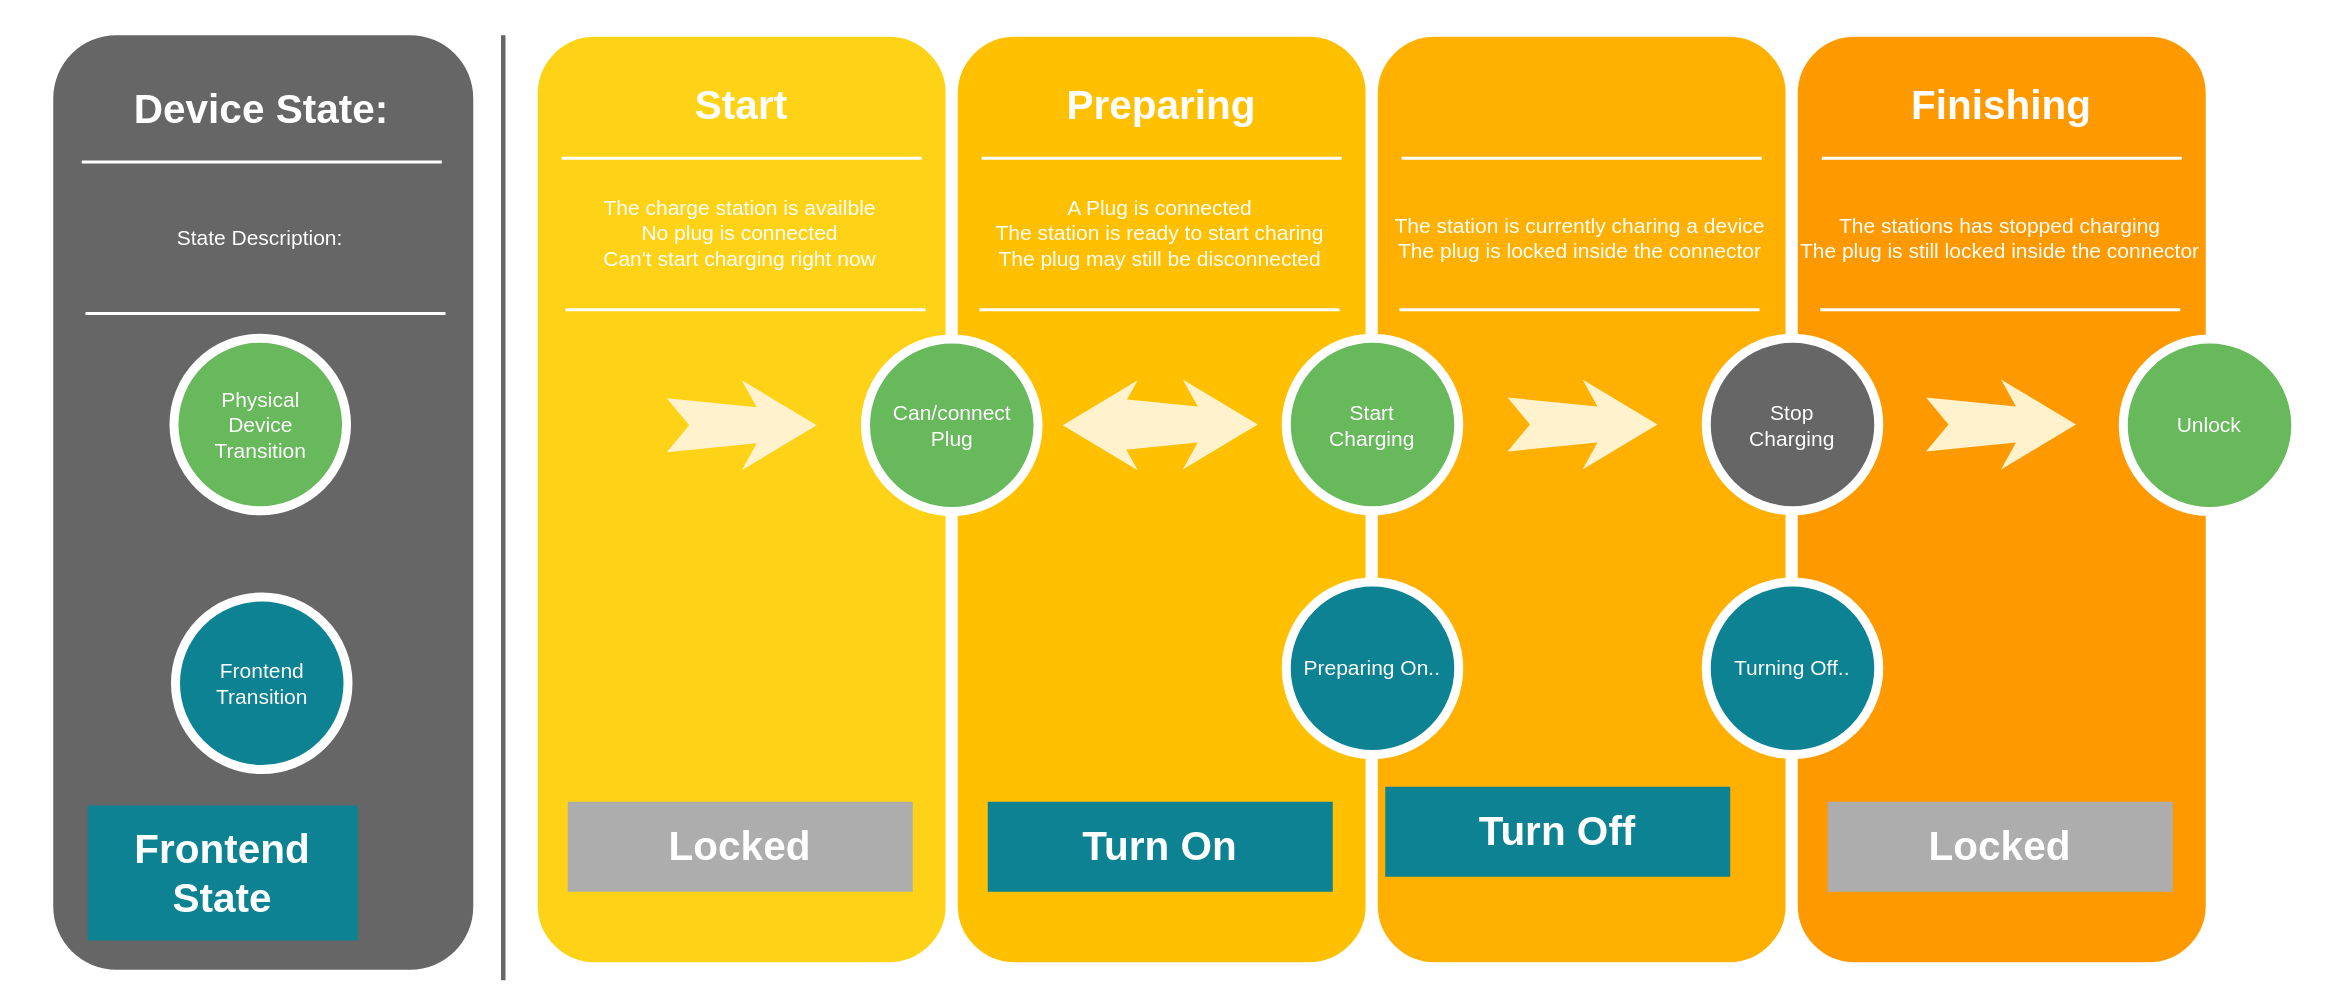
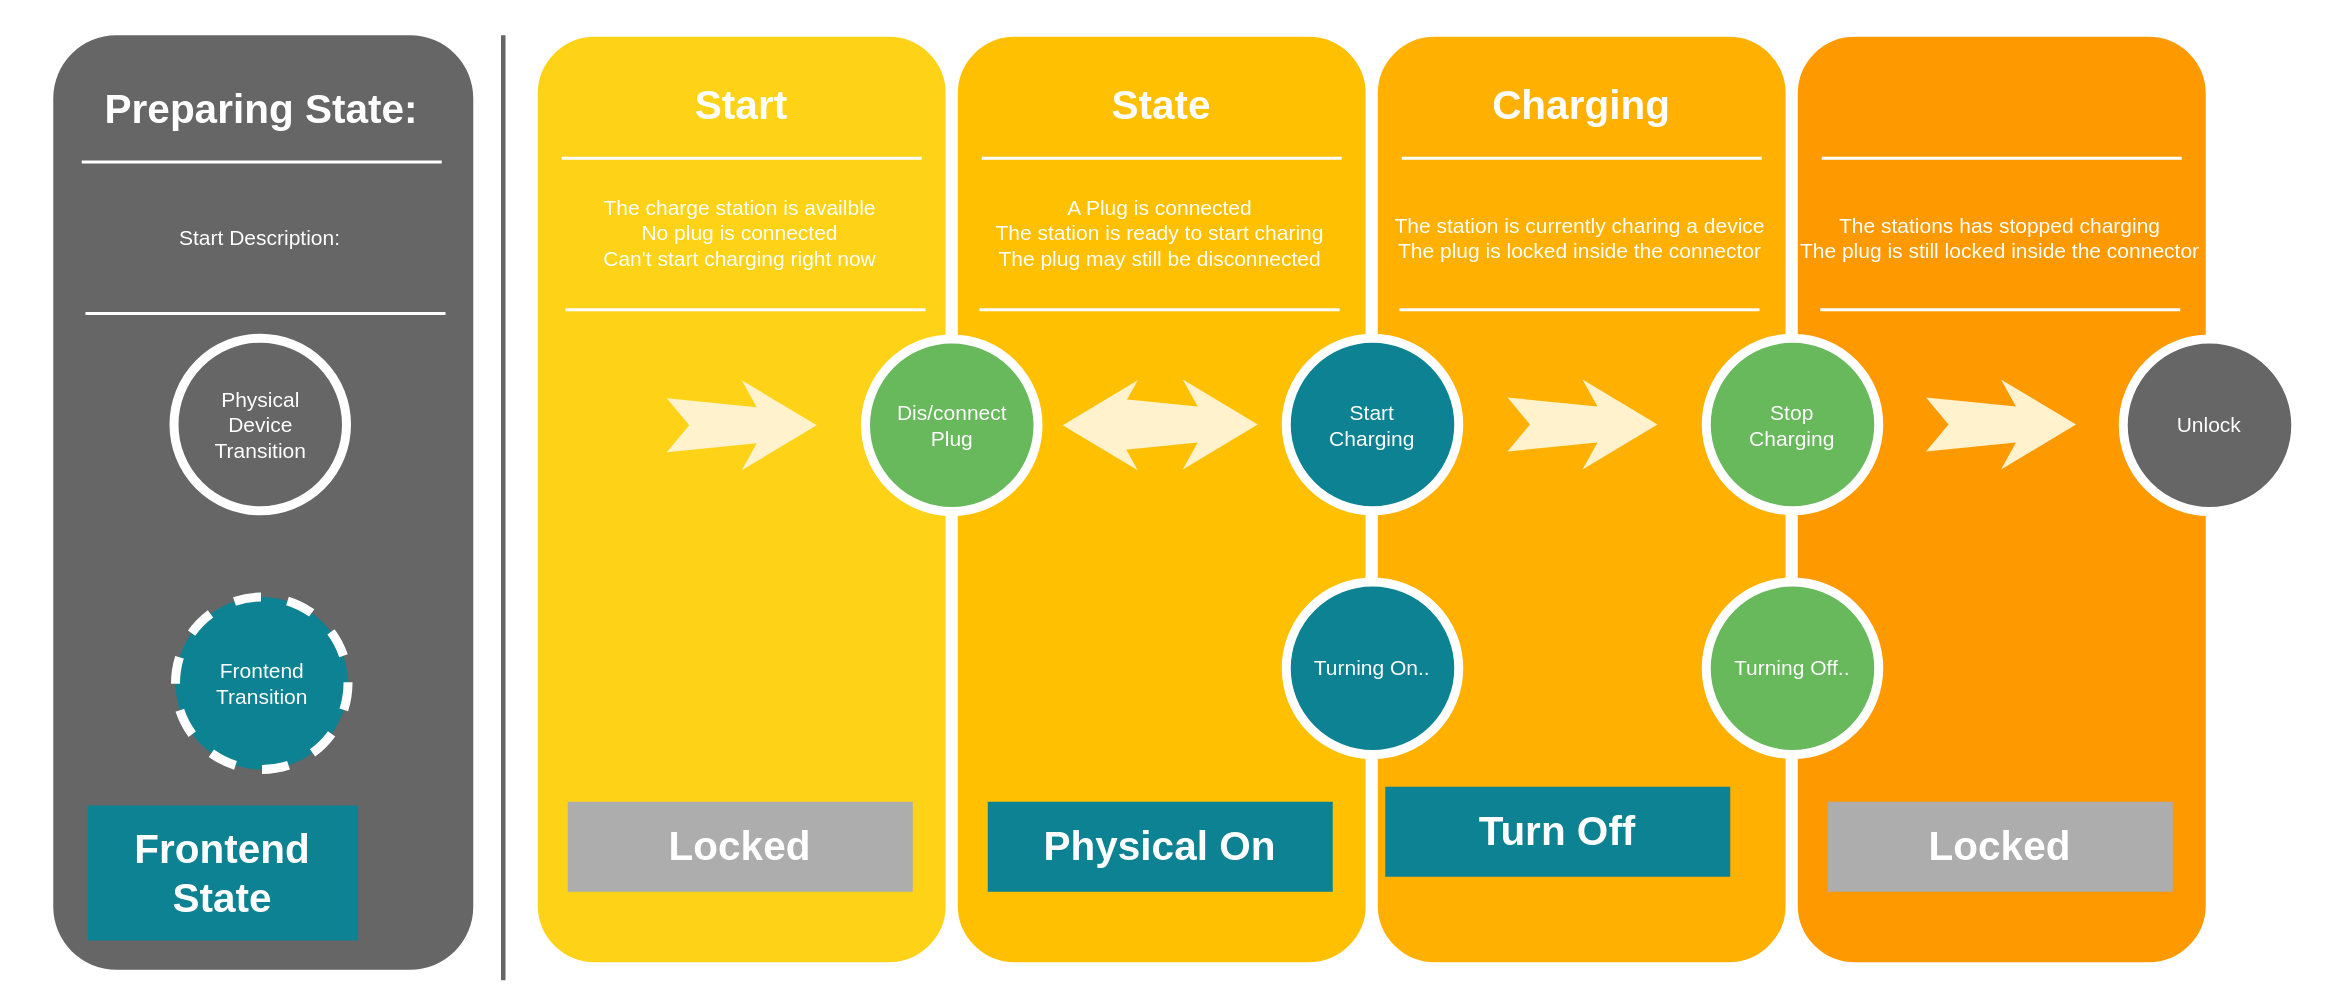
(1162, 106) -> (1162, 106)
none -> (1582, 106)
(2002, 106) -> none
(262, 110) -> (262, 110)
(260, 238) -> (260, 238)
(260, 425) -> (260, 425)
(953, 425) -> (953, 425)
(1373, 425) -> (1373, 425)
(1793, 425) -> (1793, 425)
(2210, 425) -> (2210, 425)
(1373, 668) -> (1373, 668)
(1793, 668) -> (1793, 668)
(262, 683) -> (262, 683)
(1160, 847) -> (1160, 847)
